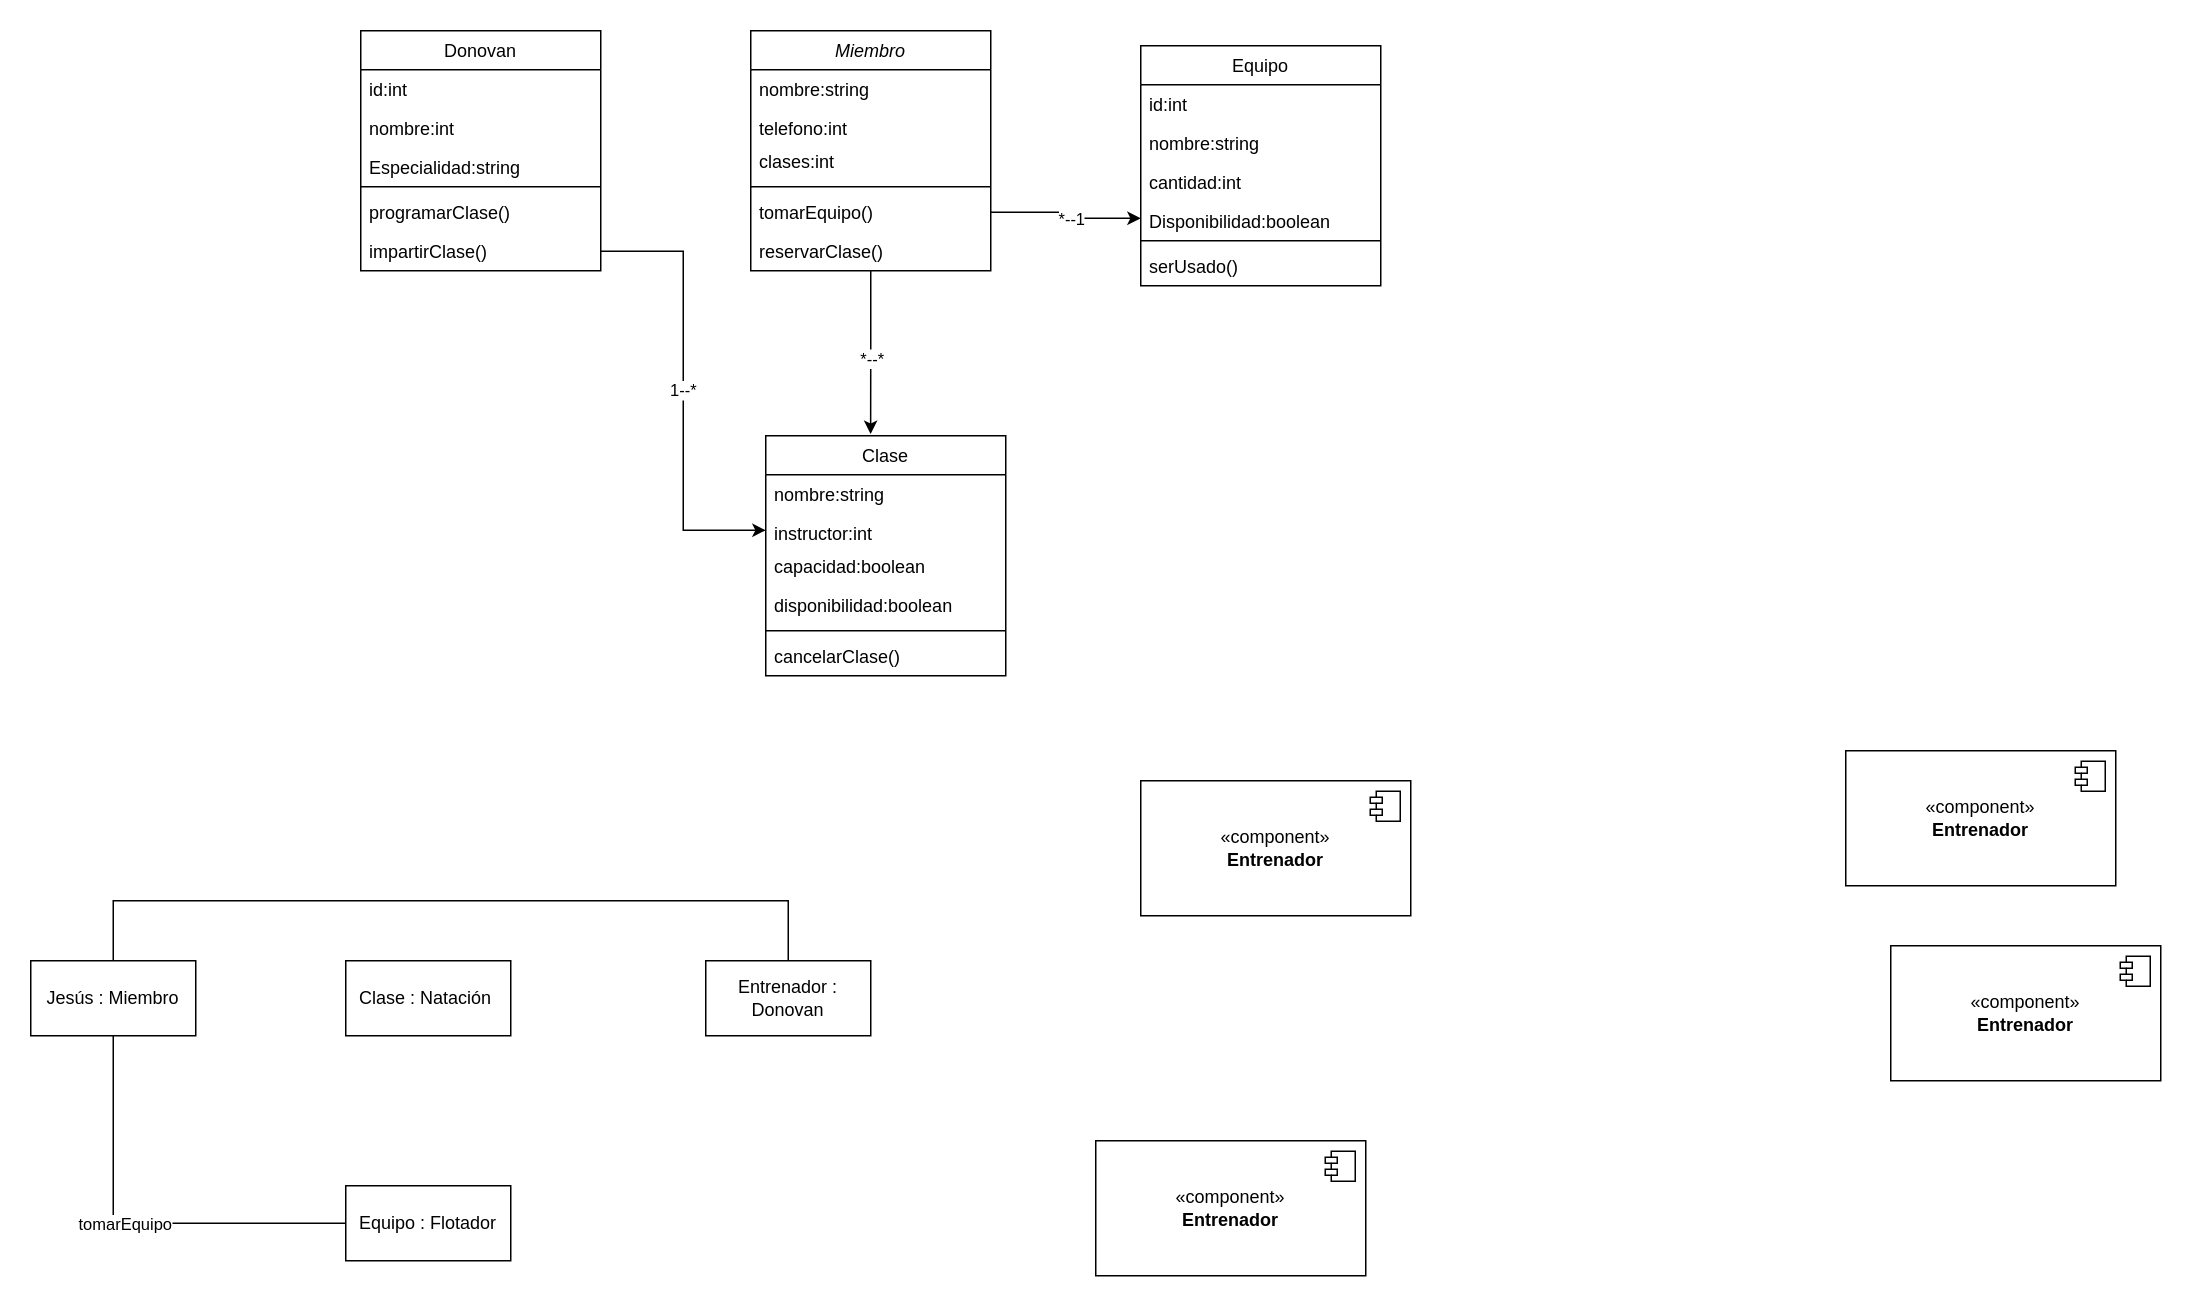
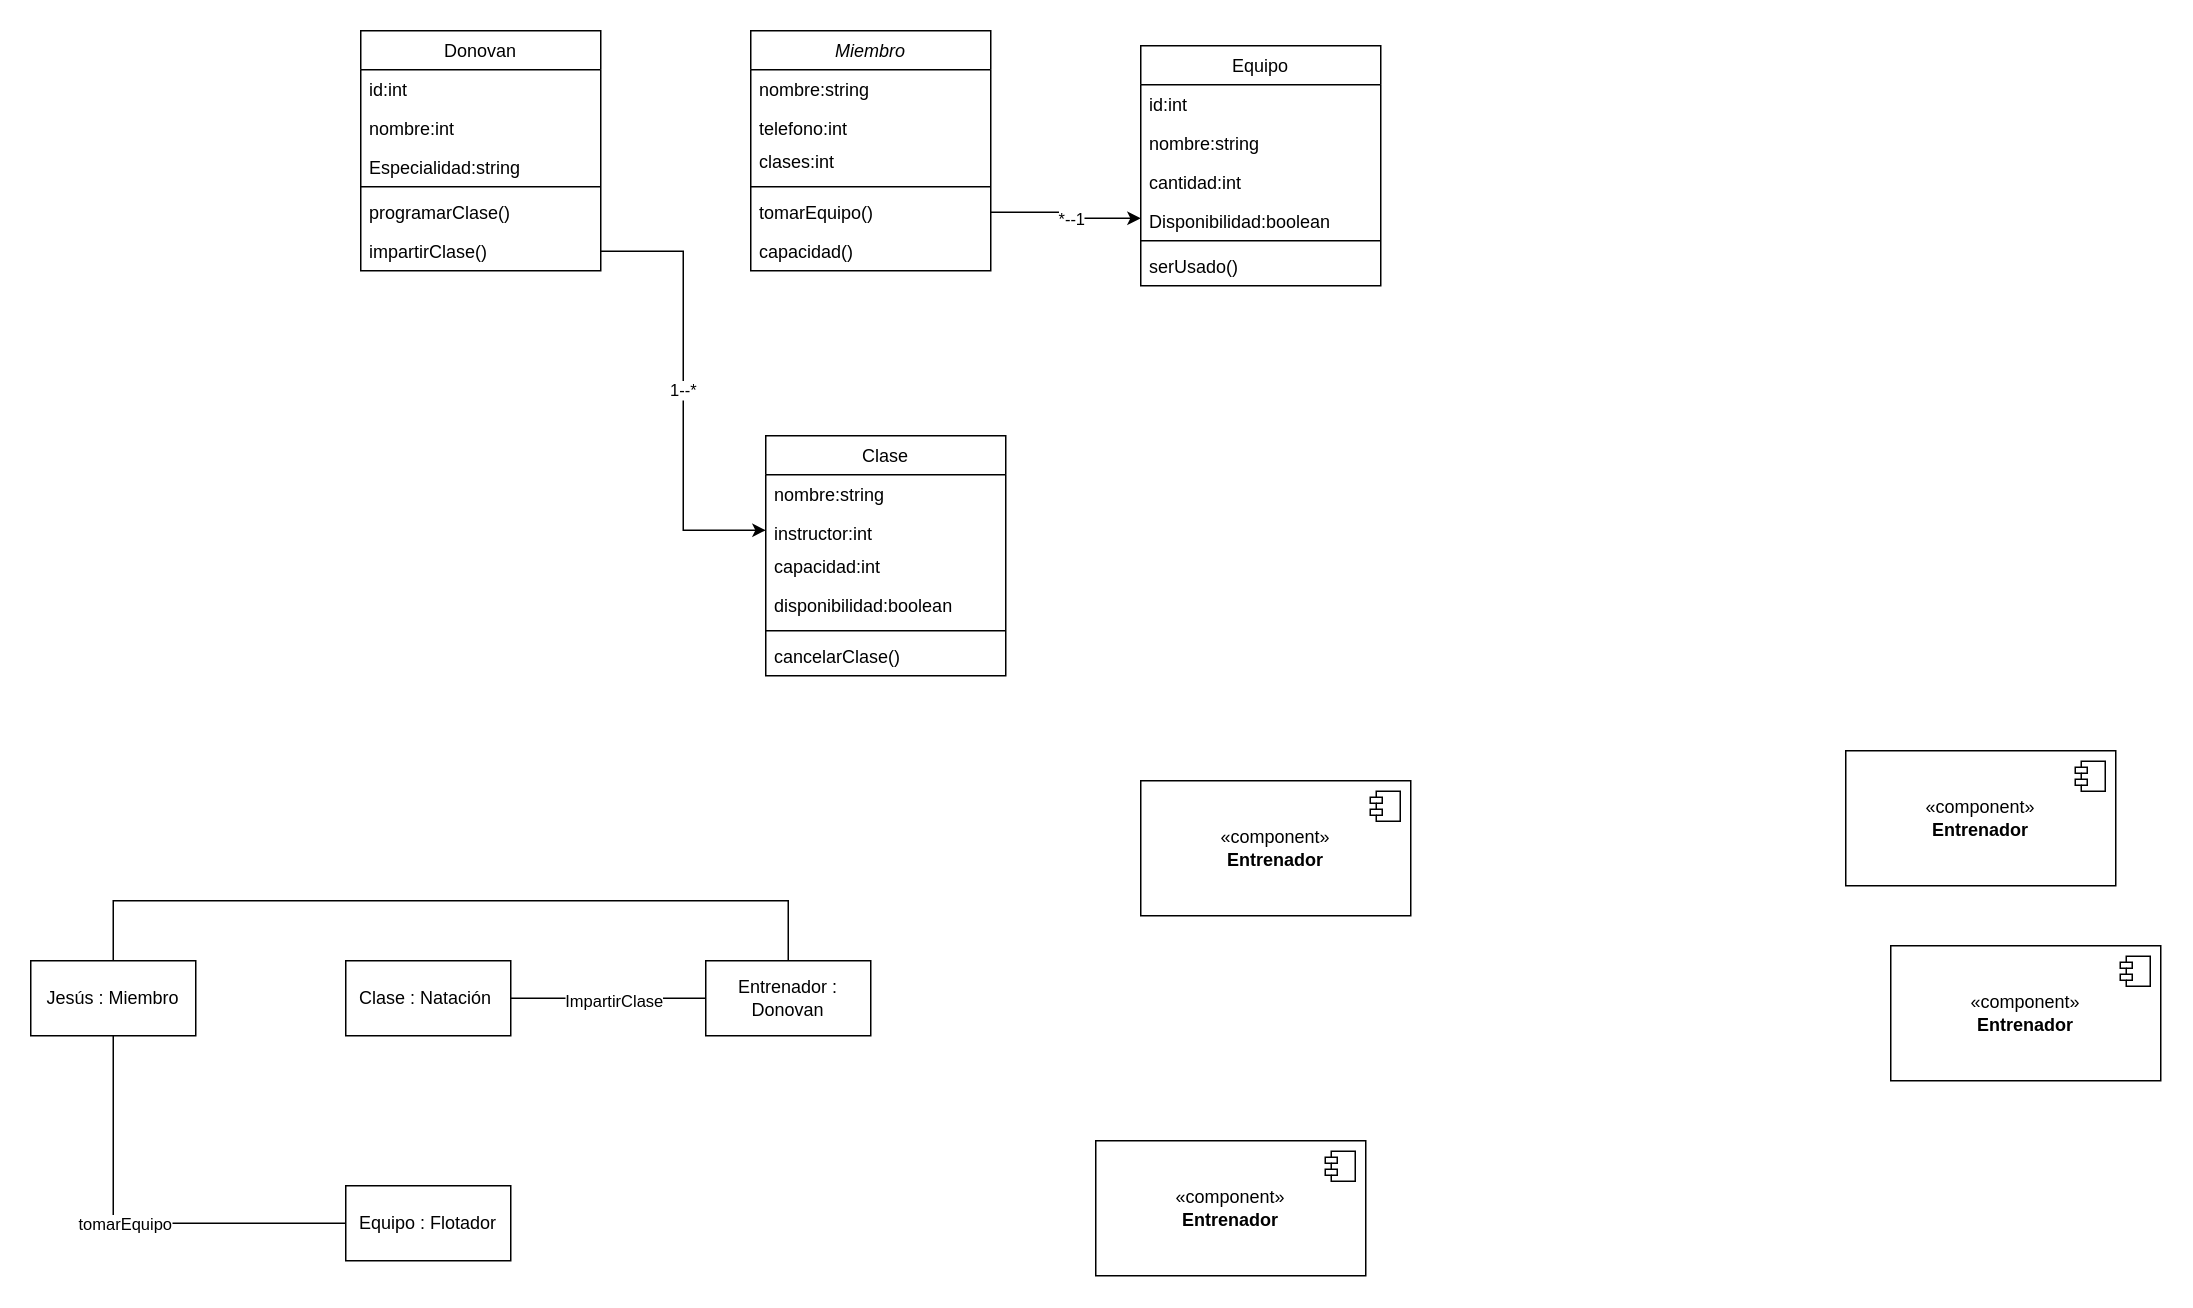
(832, 252) -> (812, 252)
(871, 311) -> none
(853, 567) -> (833, 567)
none -> (608, 998)
